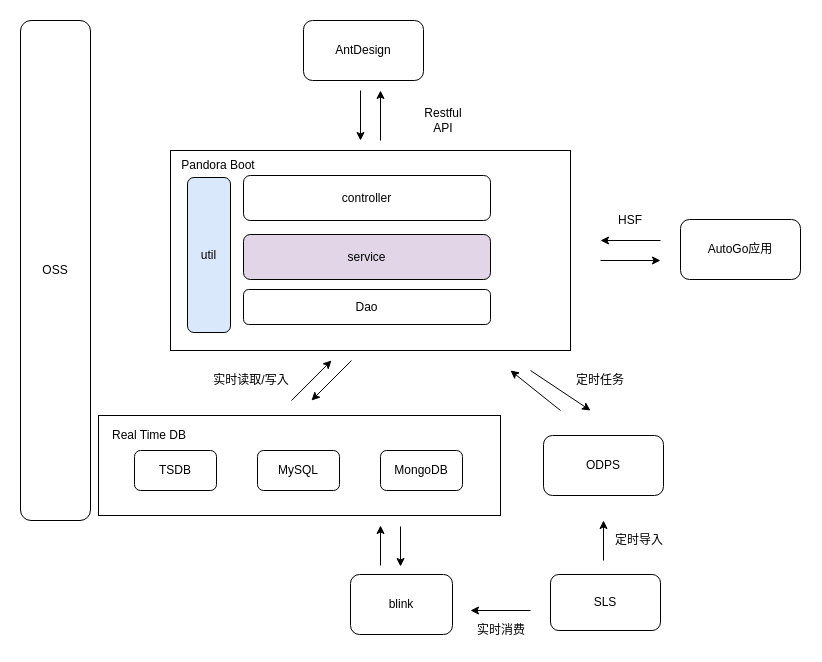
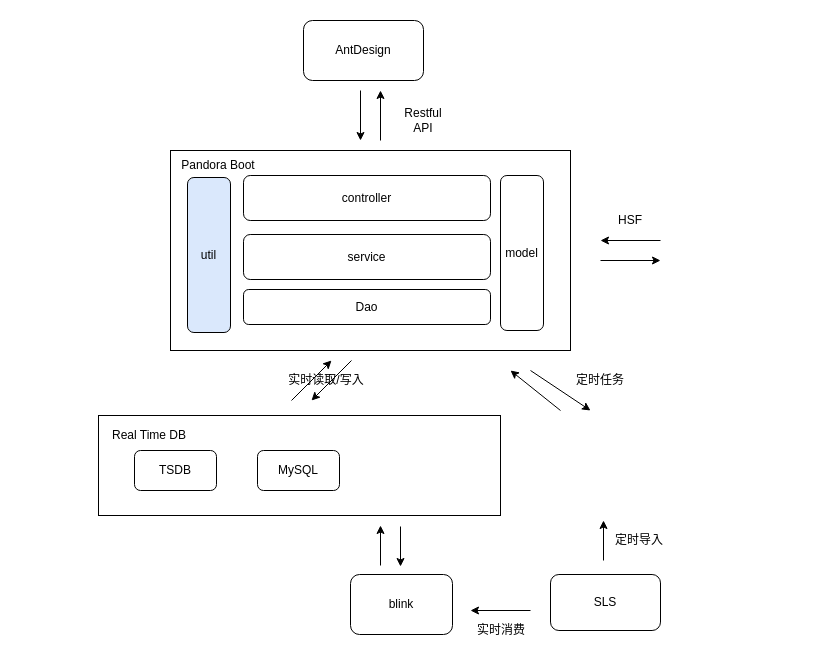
(444, 121) -> (424, 121)
(741, 250) -> none
none -> (522, 253)
(367, 257) -> (367, 257)
(56, 271) -> none
(252, 381) -> (327, 381)
(604, 466) -> none
(422, 471) -> none
